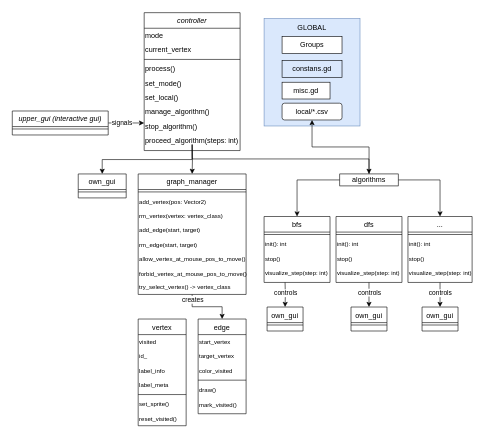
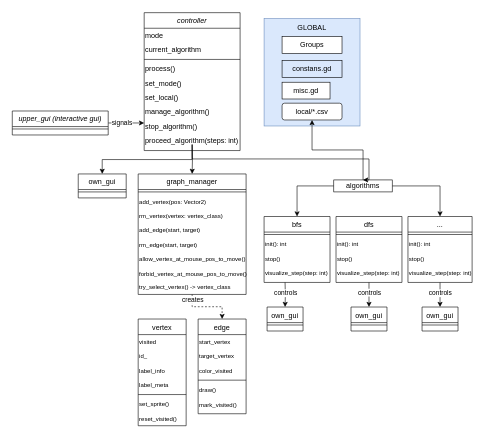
(174, 50) -> (178, 50)
(369, 180) -> (363, 186)
(209, 307) -> (209, 307)
